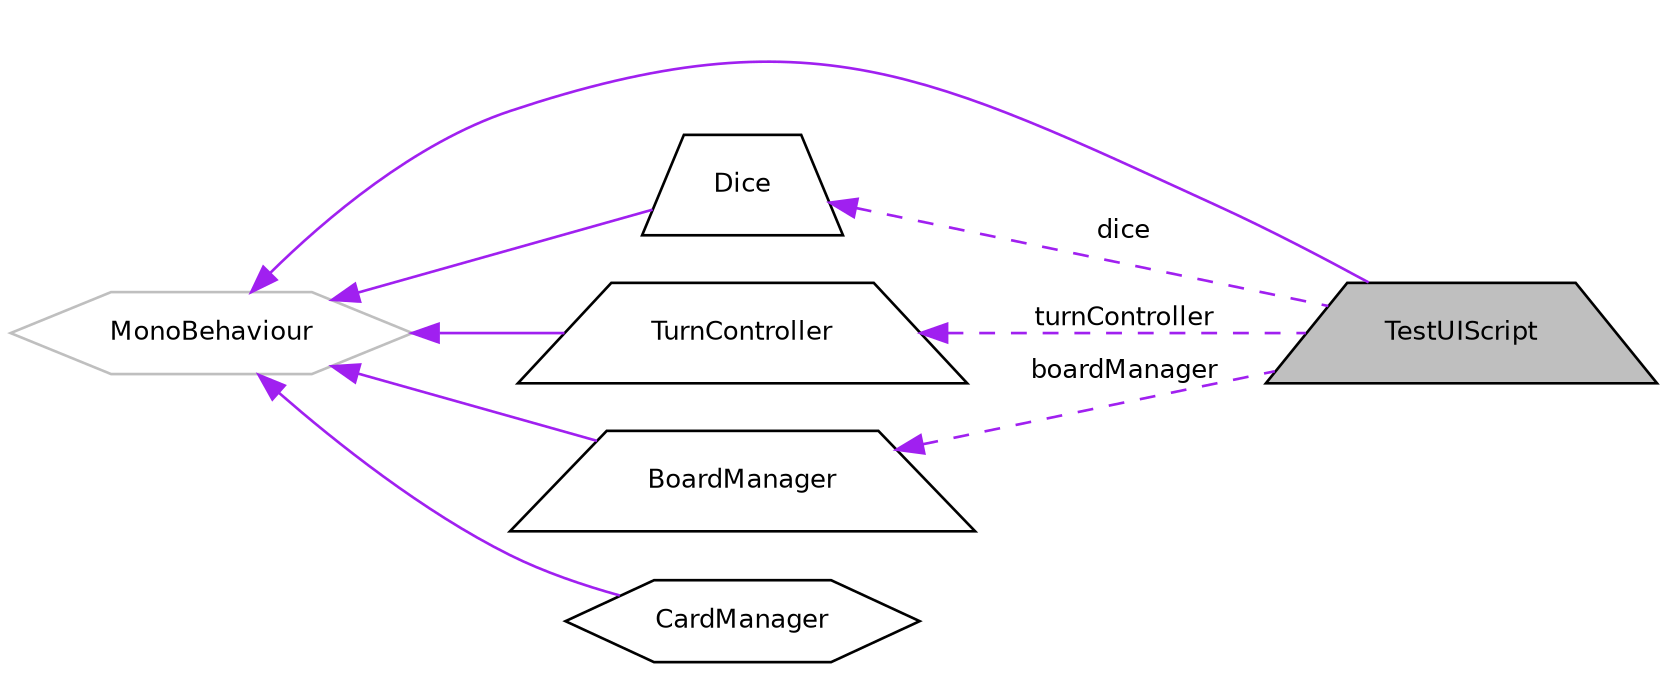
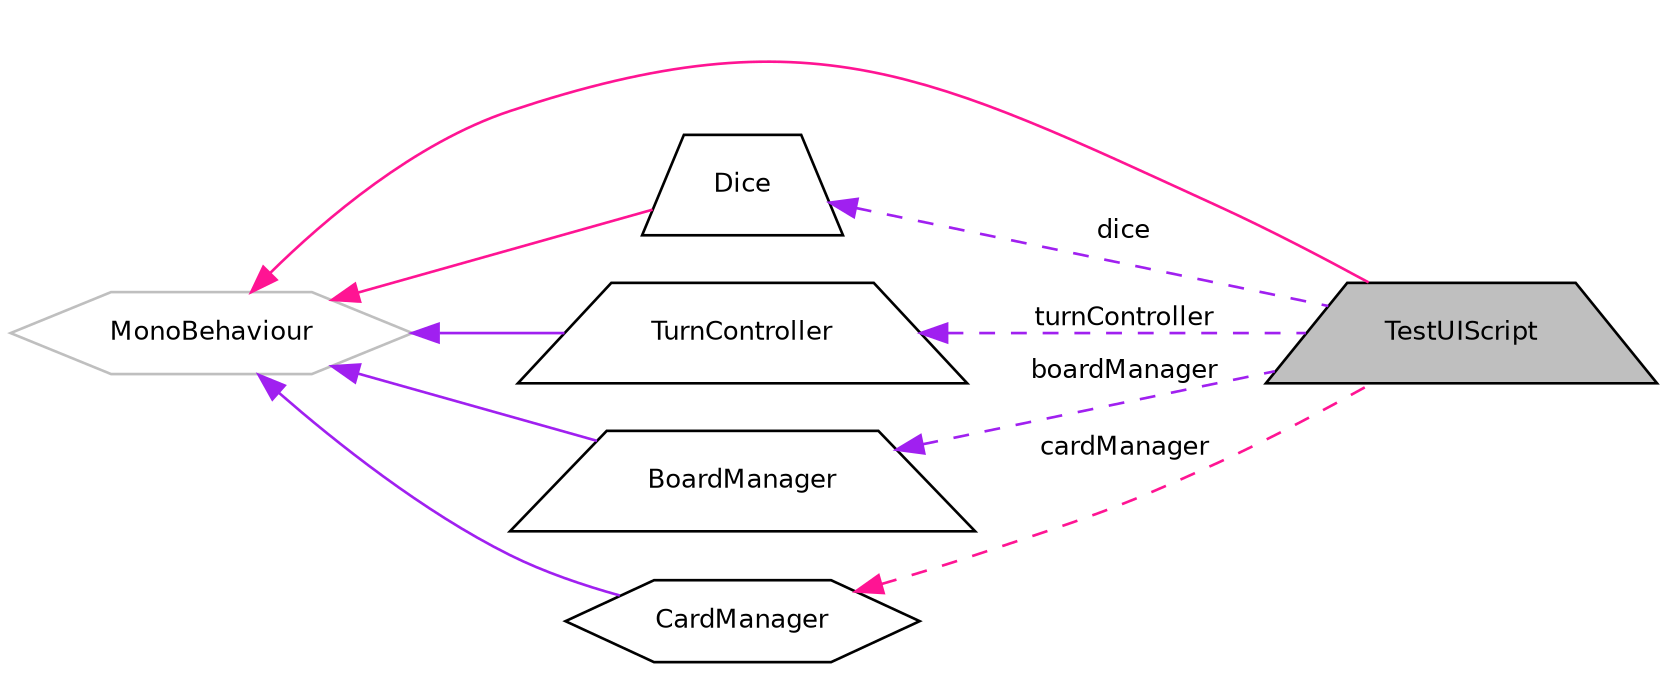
(813, 65) -> (813, 65)
(505, 251) -> (505, 251)
none -> (1133, 500)
